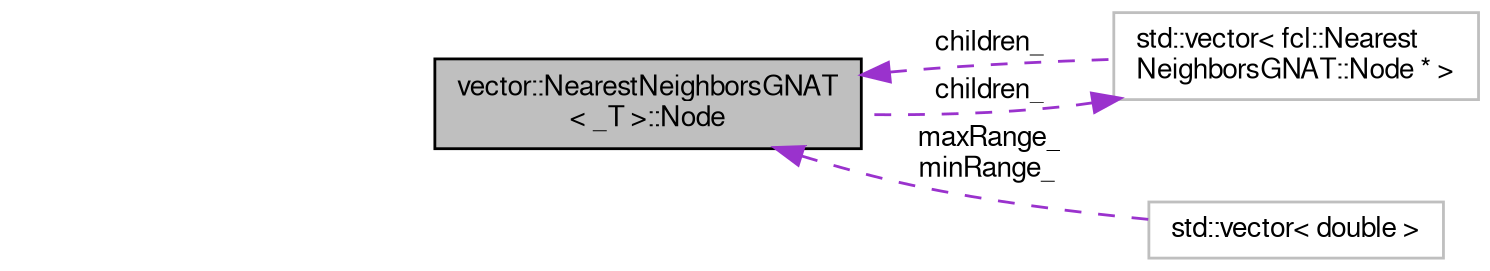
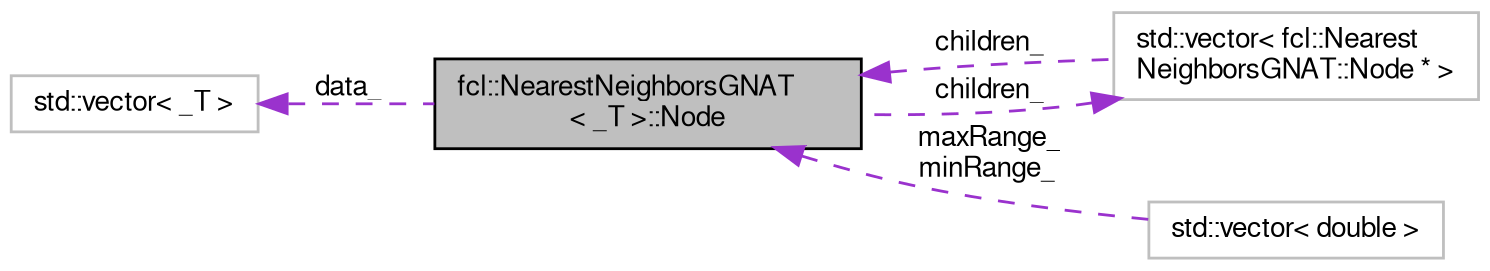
none -> (135, 104)
(648, 104) -> (648, 104)
